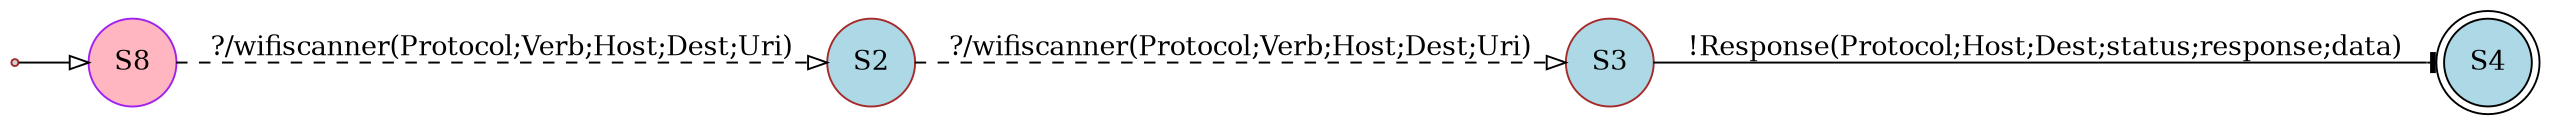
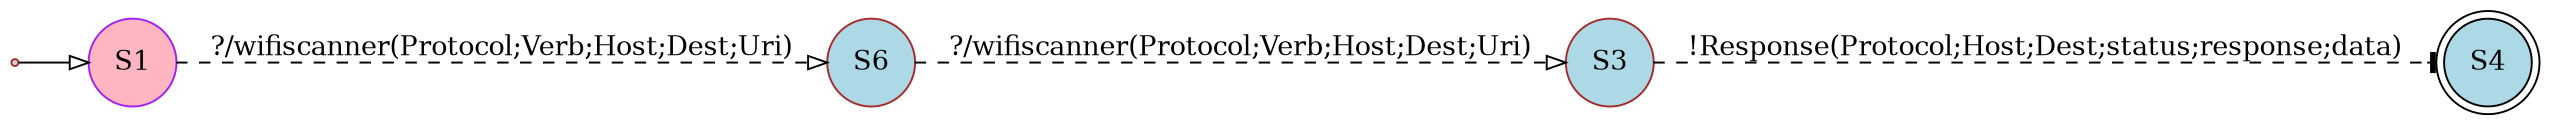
(133, 63) -> (133, 63)
(871, 63) -> (871, 63)
(2040, 63) -> (2040, 63)
